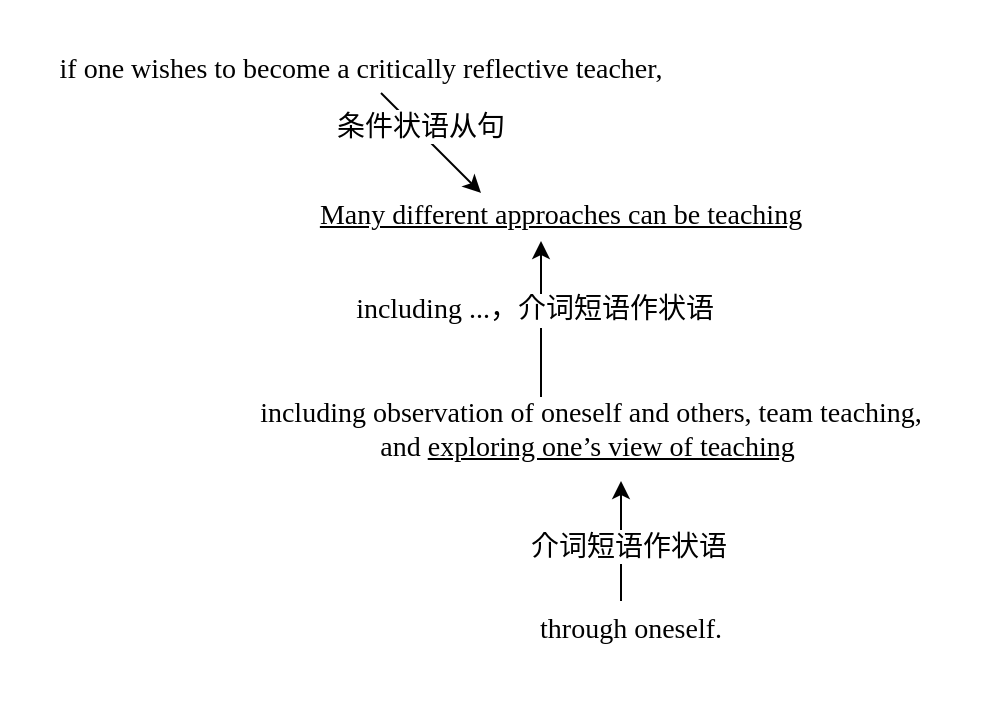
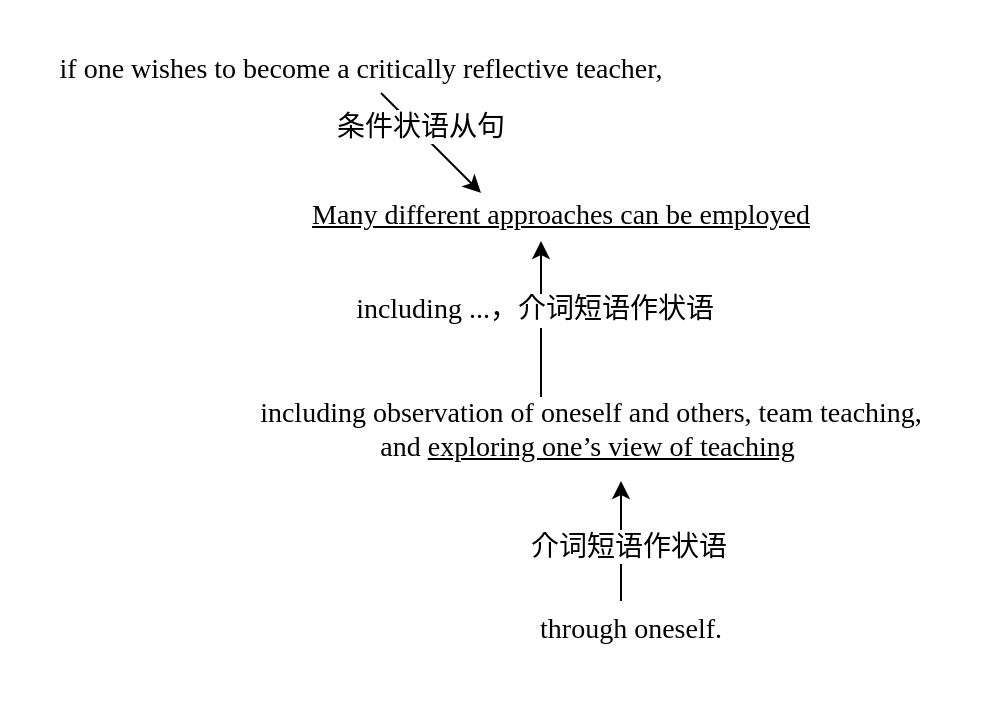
(562, 217) -> (562, 217)
